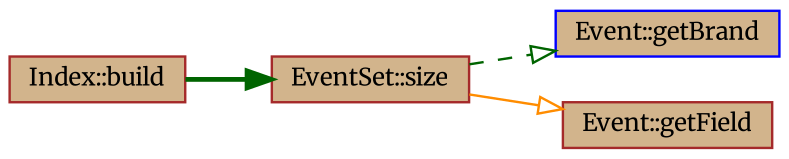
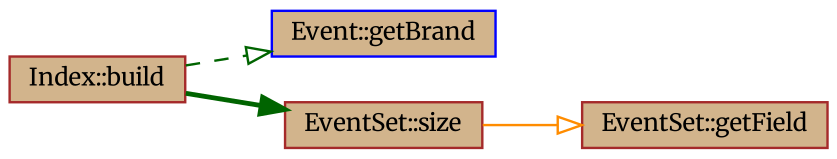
(500, 59) -> (216, 60)
(668, 125) -> (705, 125)
